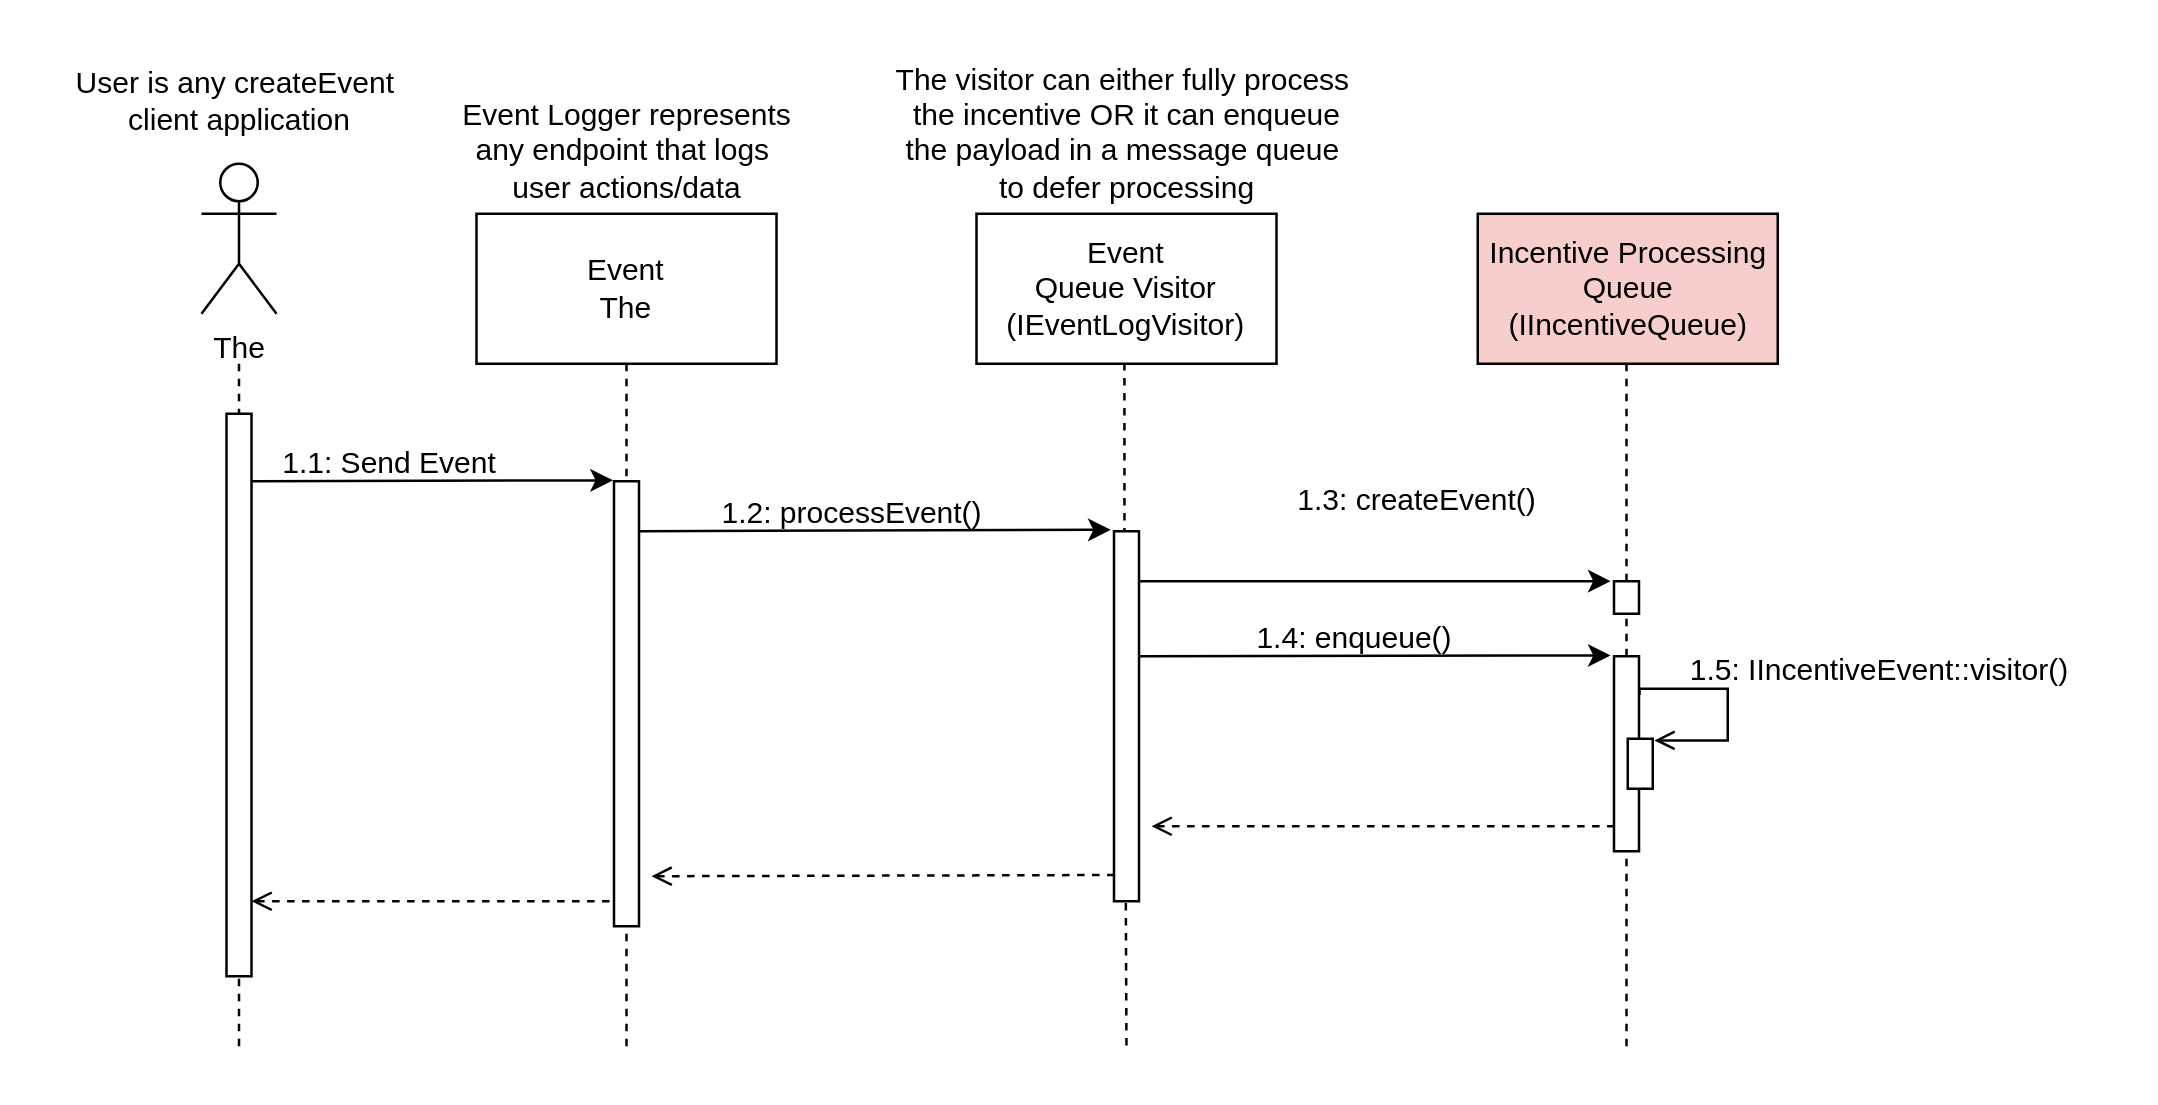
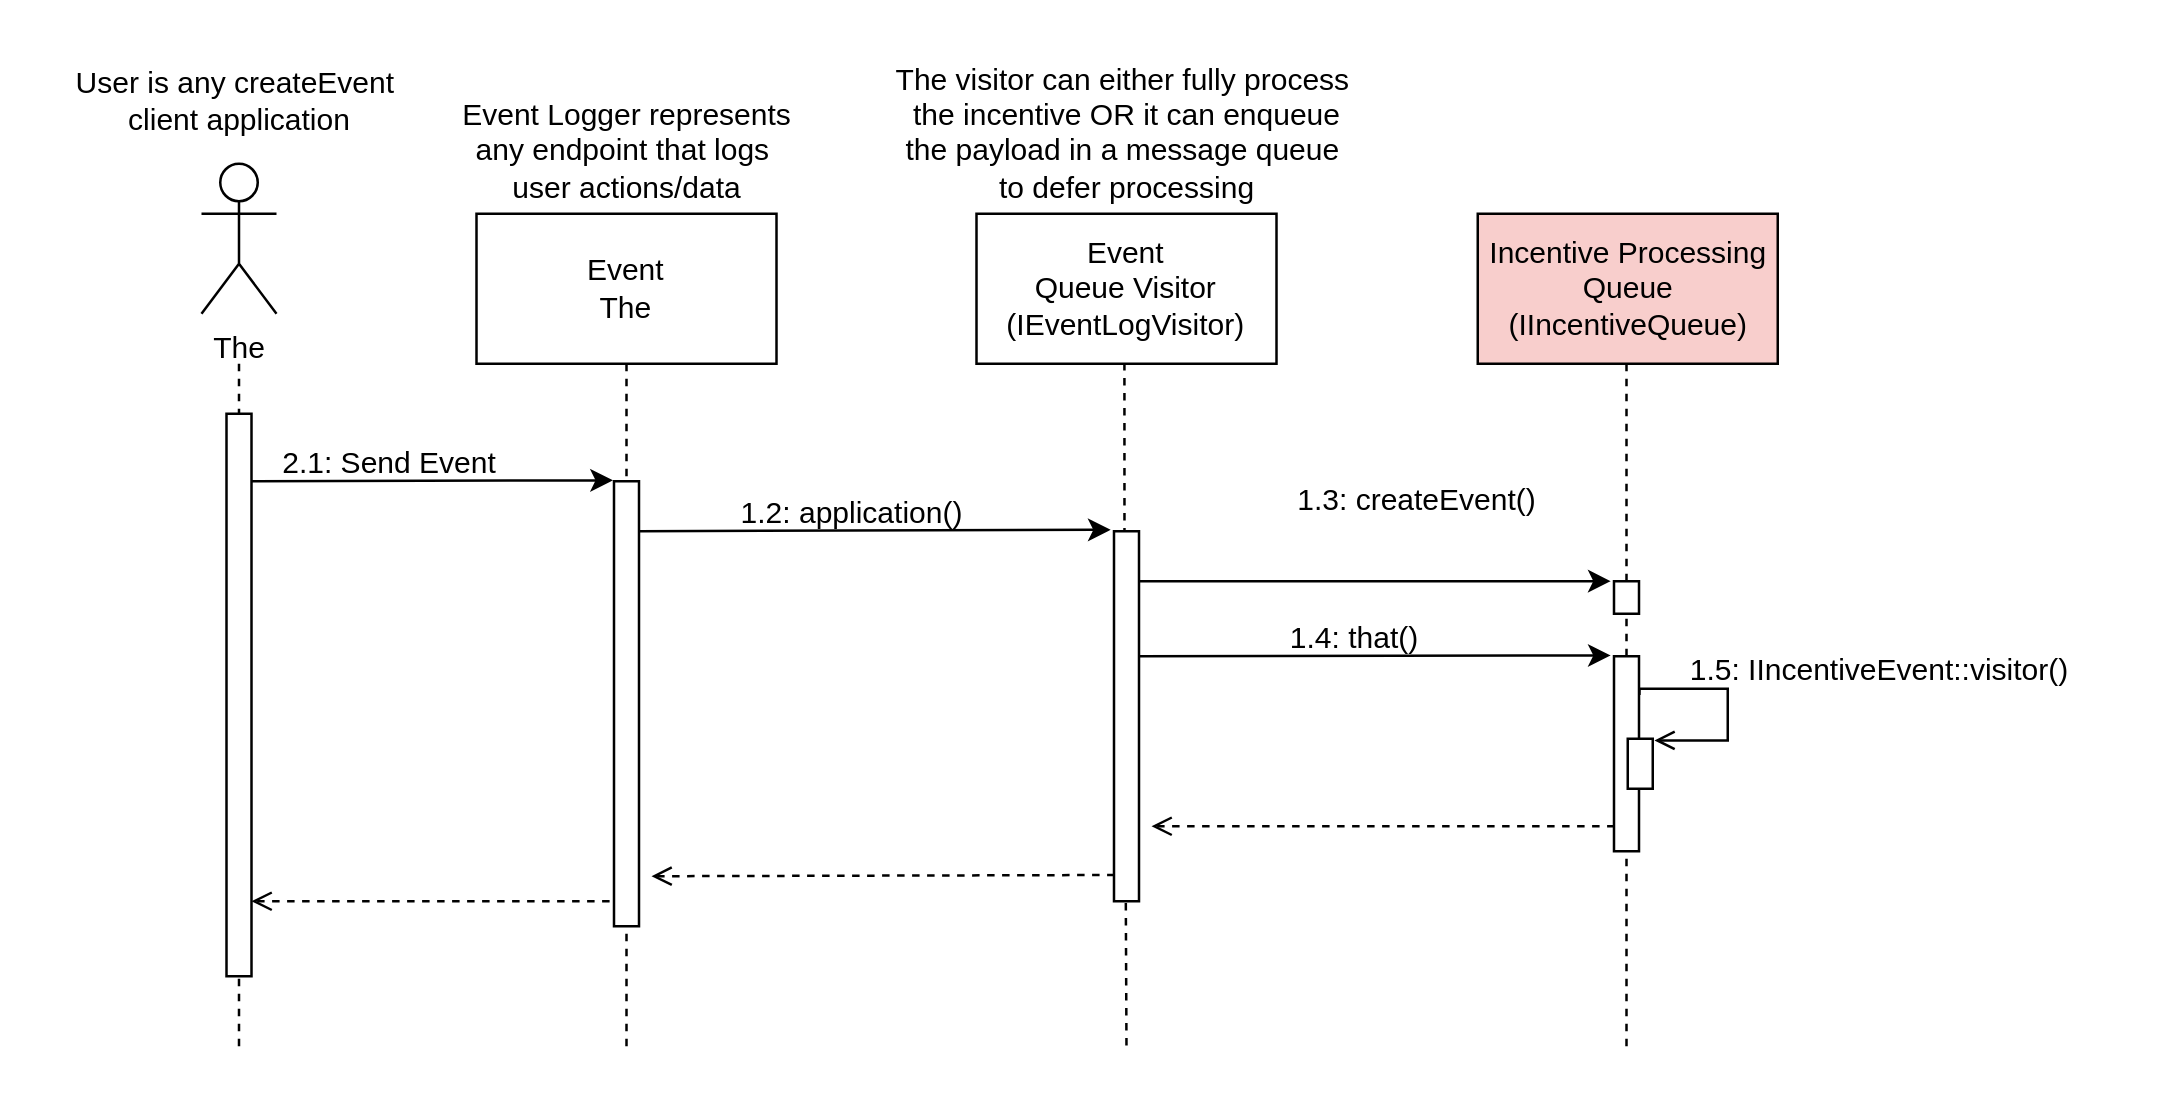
(390, 464) -> (390, 464)
(853, 514) -> (853, 514)
(1355, 639) -> (1355, 639)
